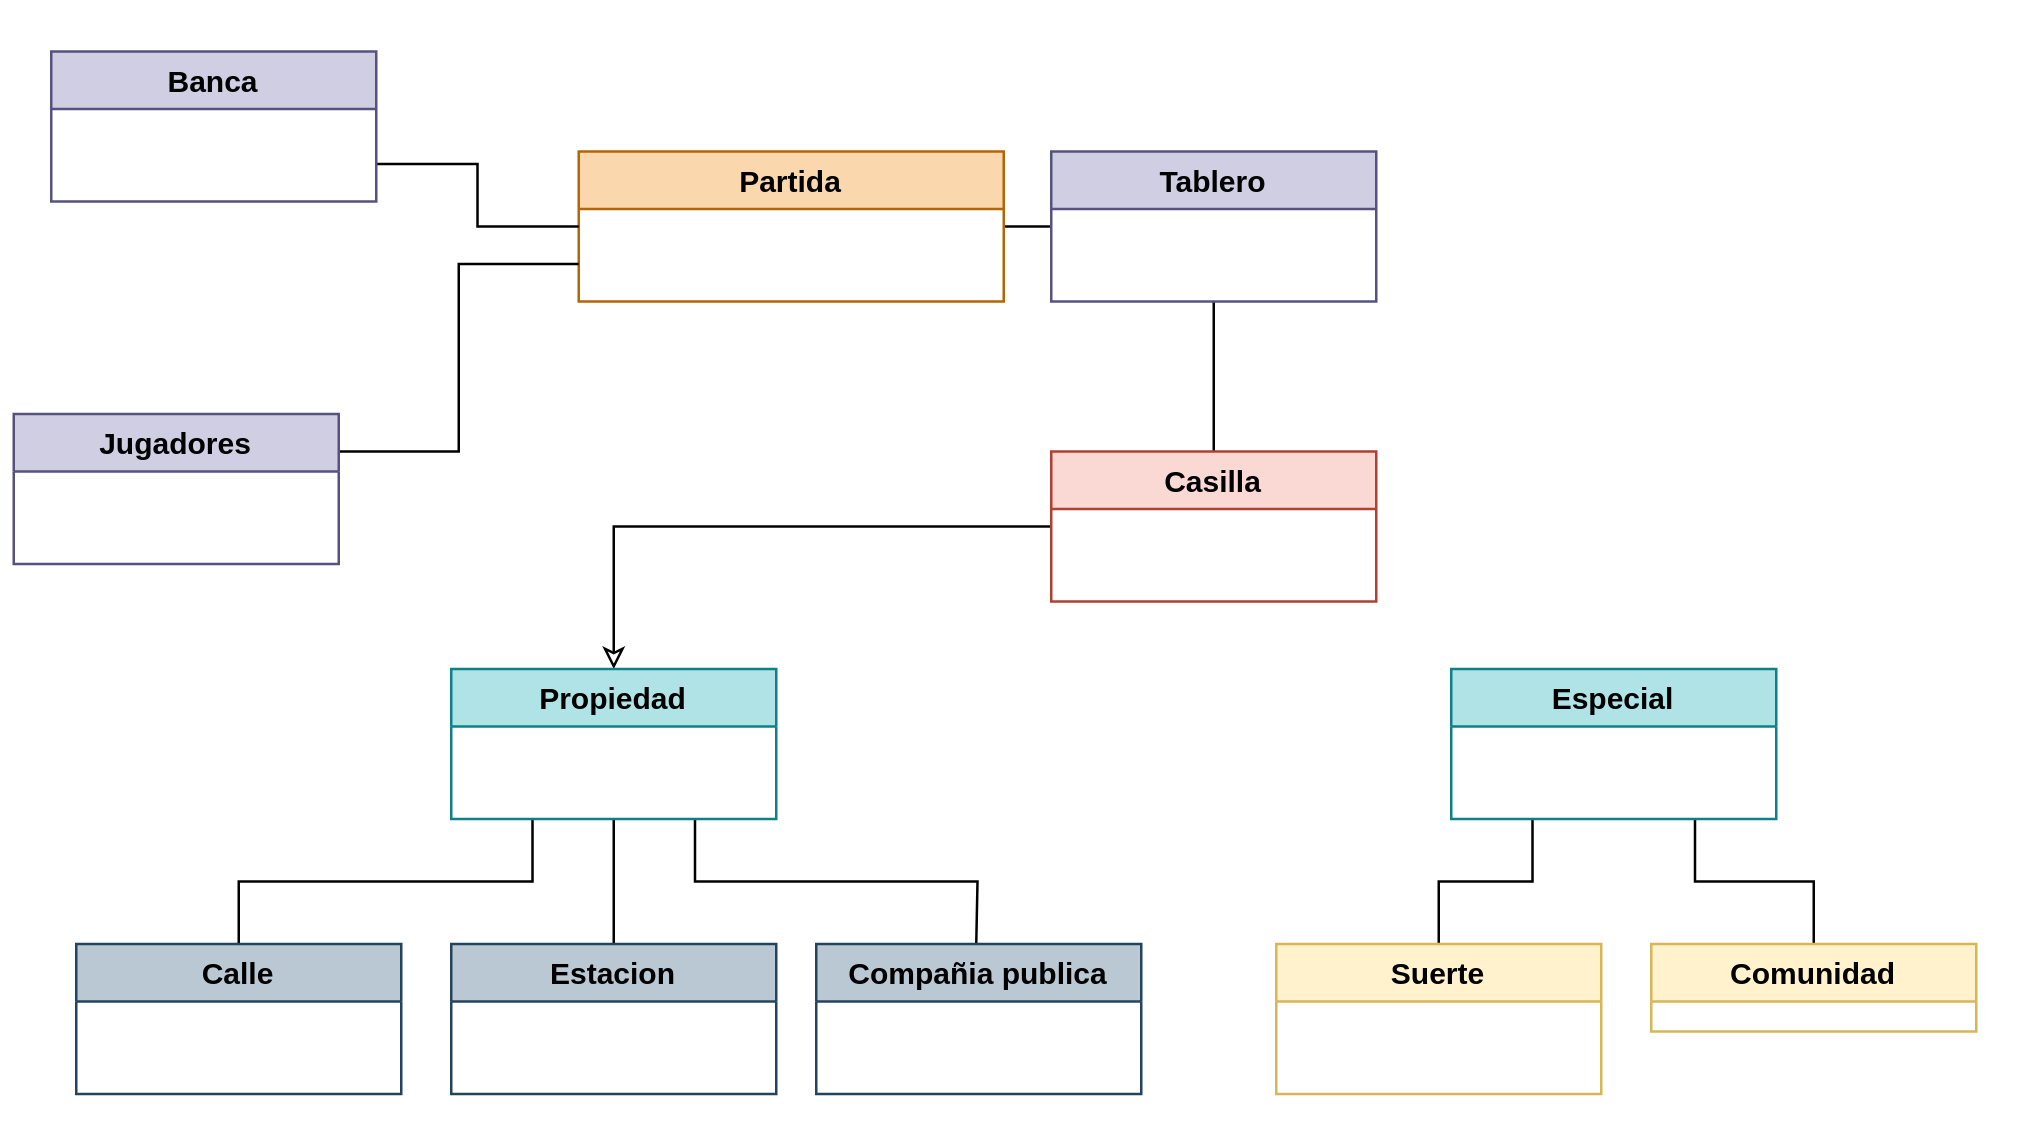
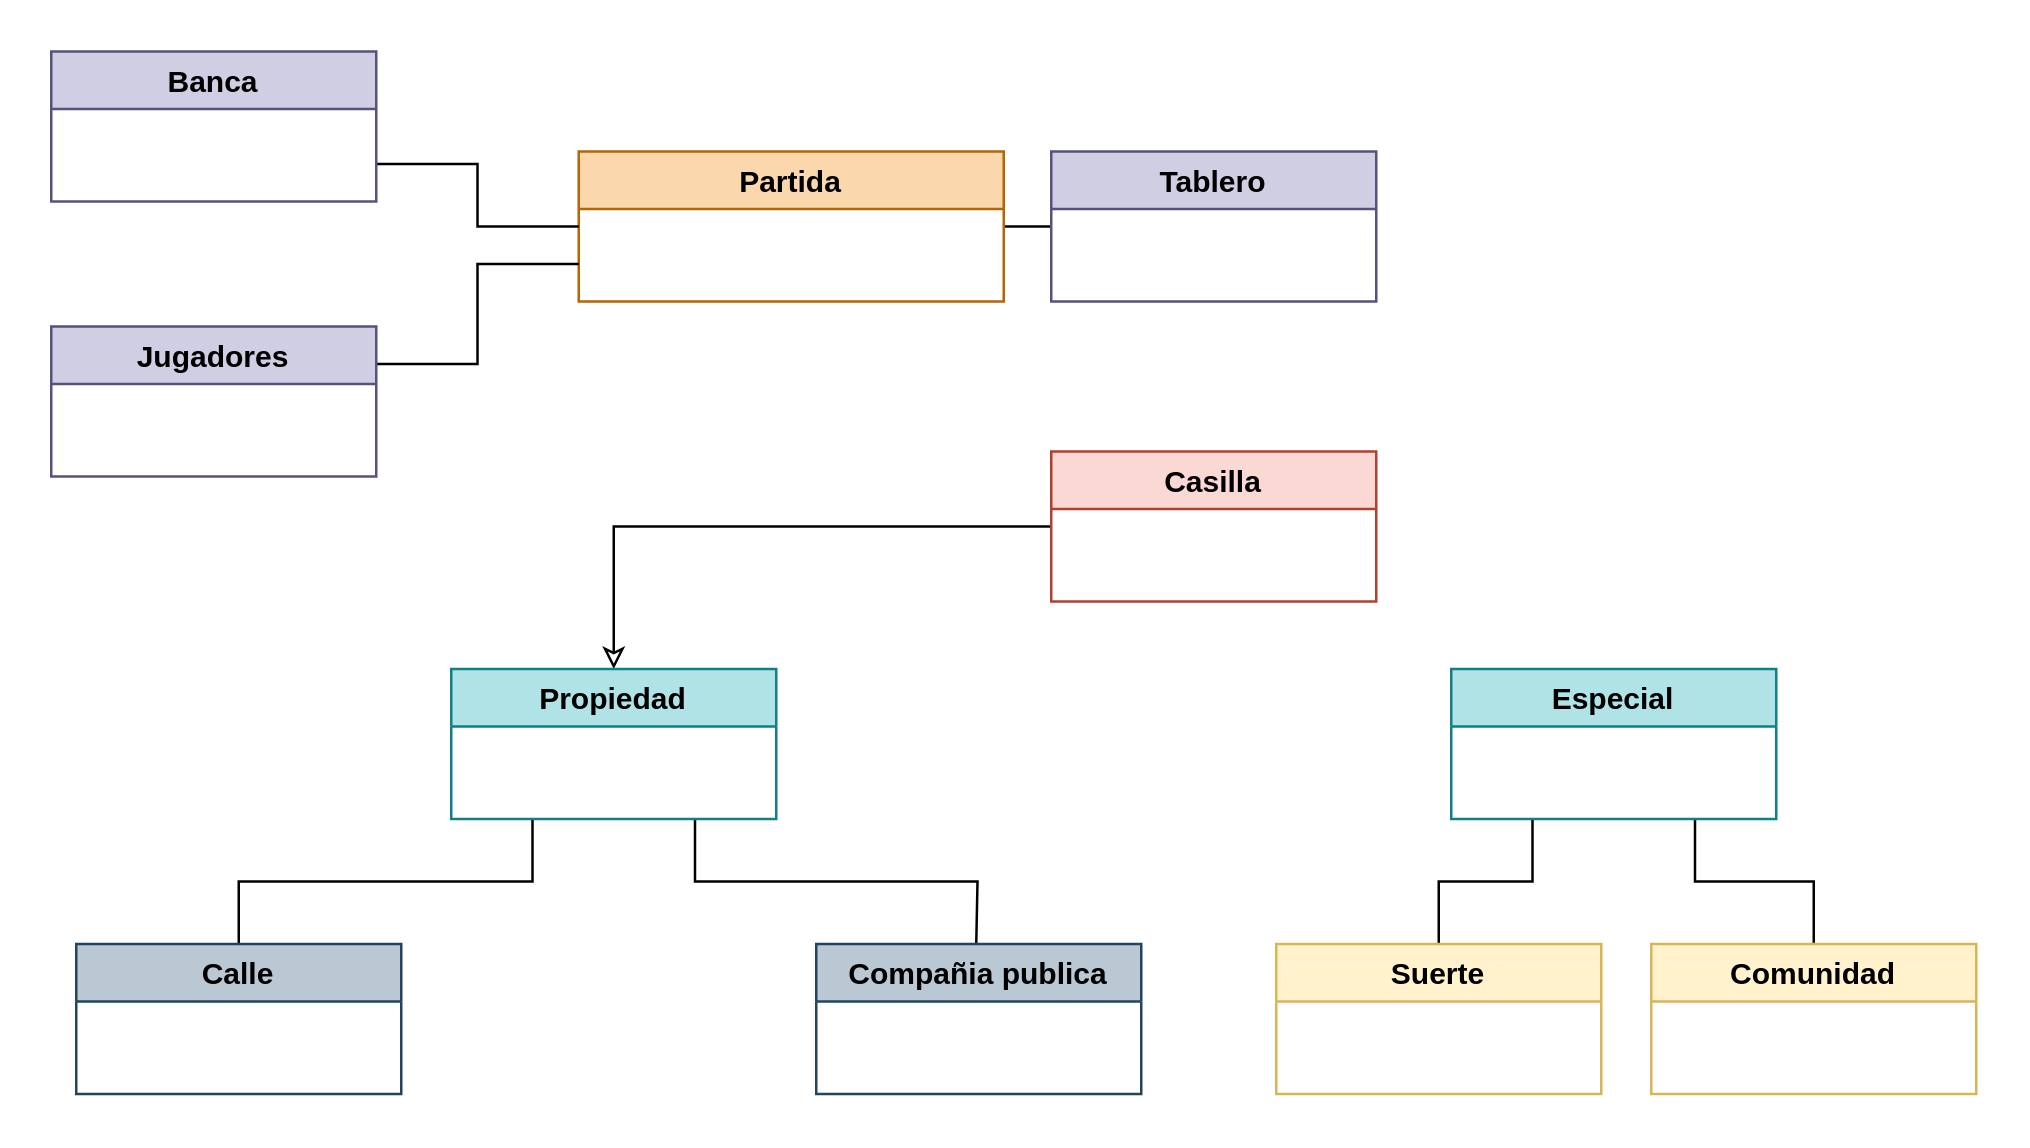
(1214, 378) -> none
(176, 489) -> (214, 401)
(614, 883) -> none
(1814, 988) -> (1814, 1019)
(614, 1019) -> none
